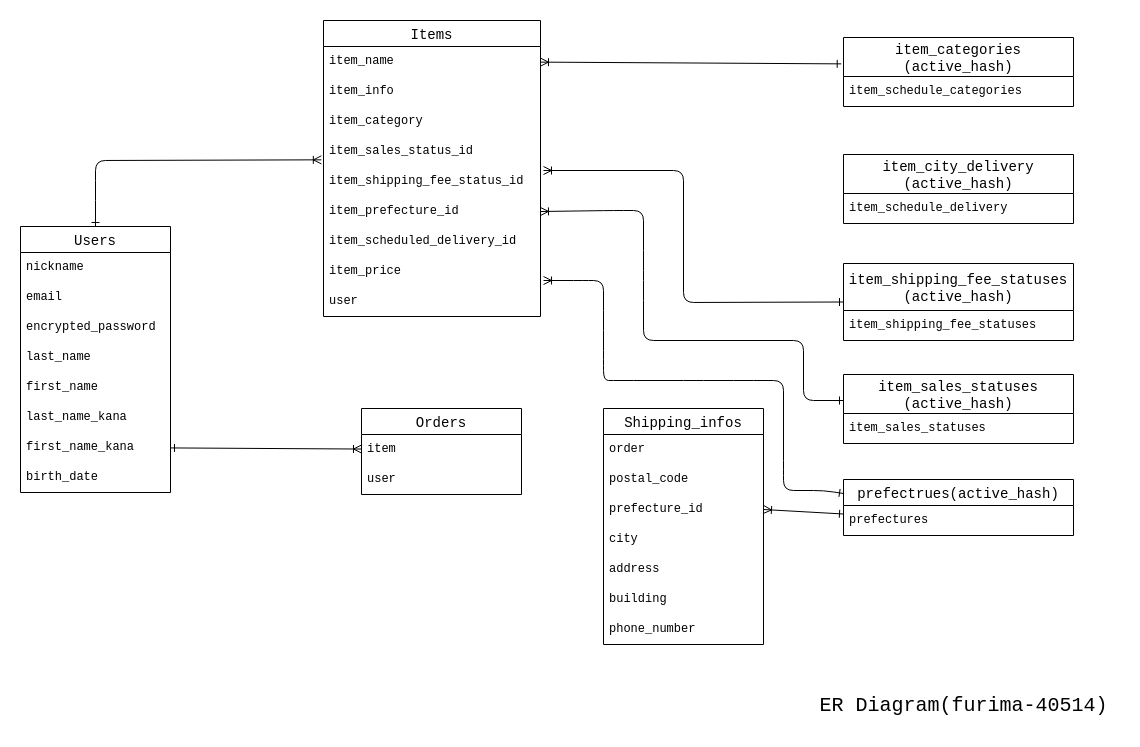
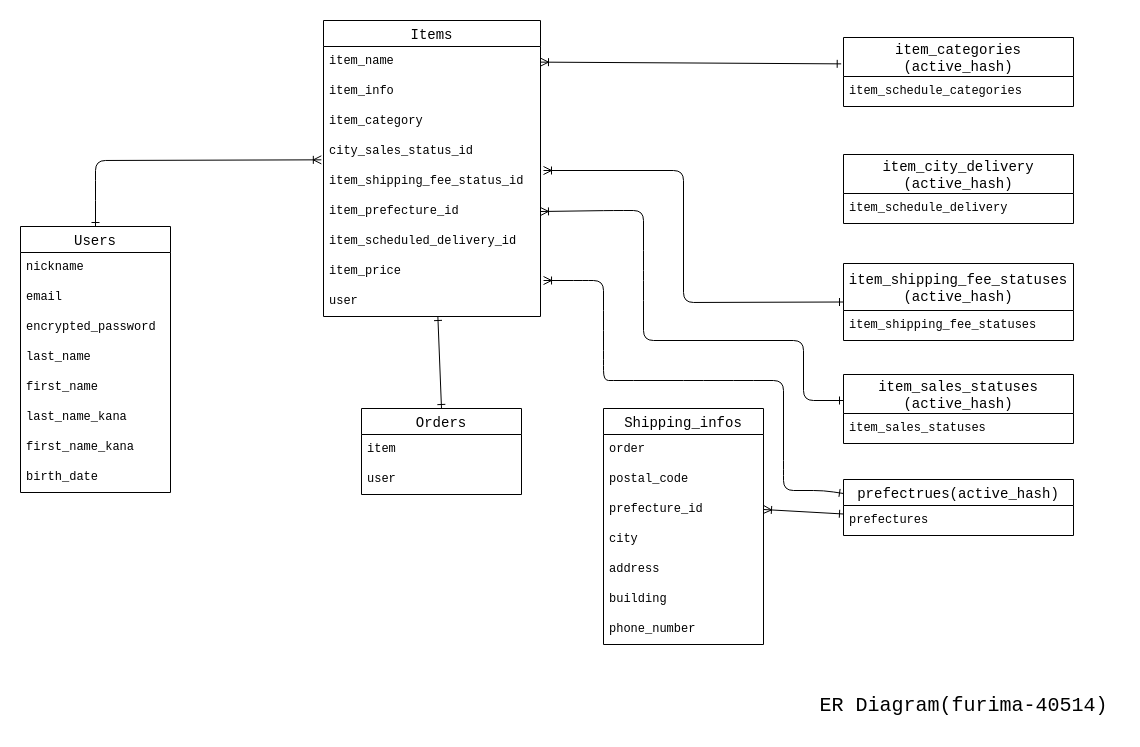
(392, 150) -> (392, 150)
none -> (440, 363)
(265, 448) -> none
